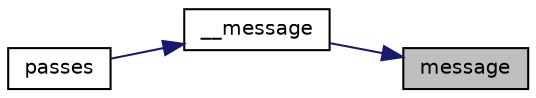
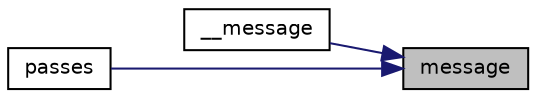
(137, 53) -> (246, 69)
